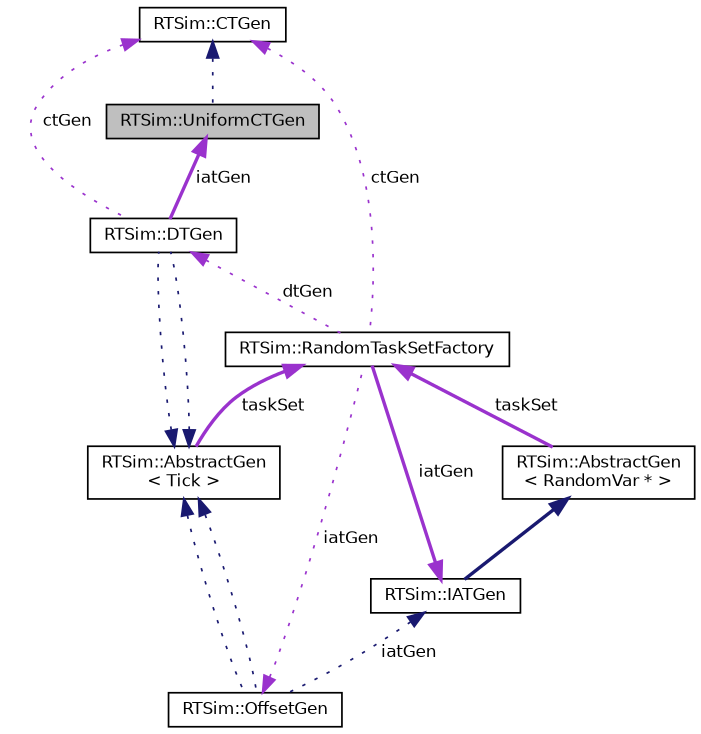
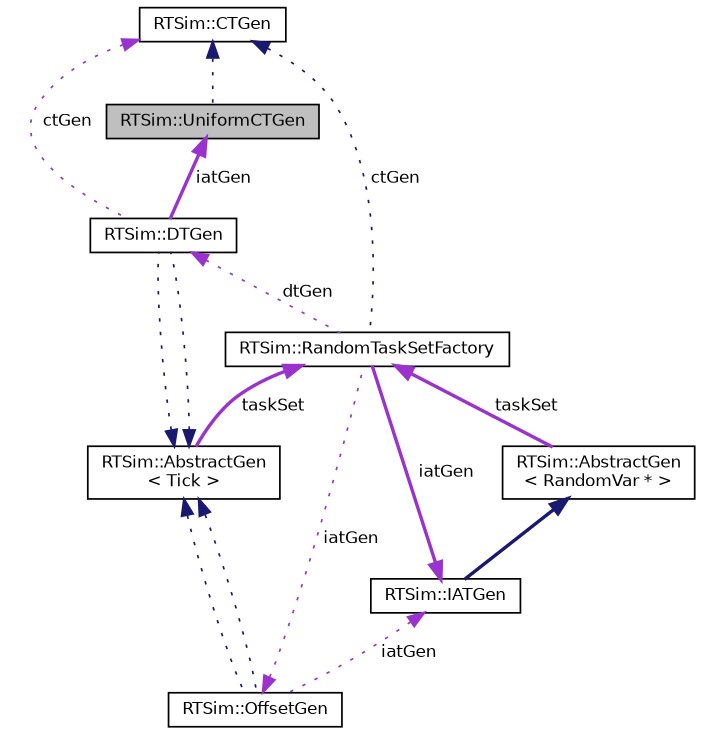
(362, 172) -> (362, 172)
(350, 660) -> (350, 660)
